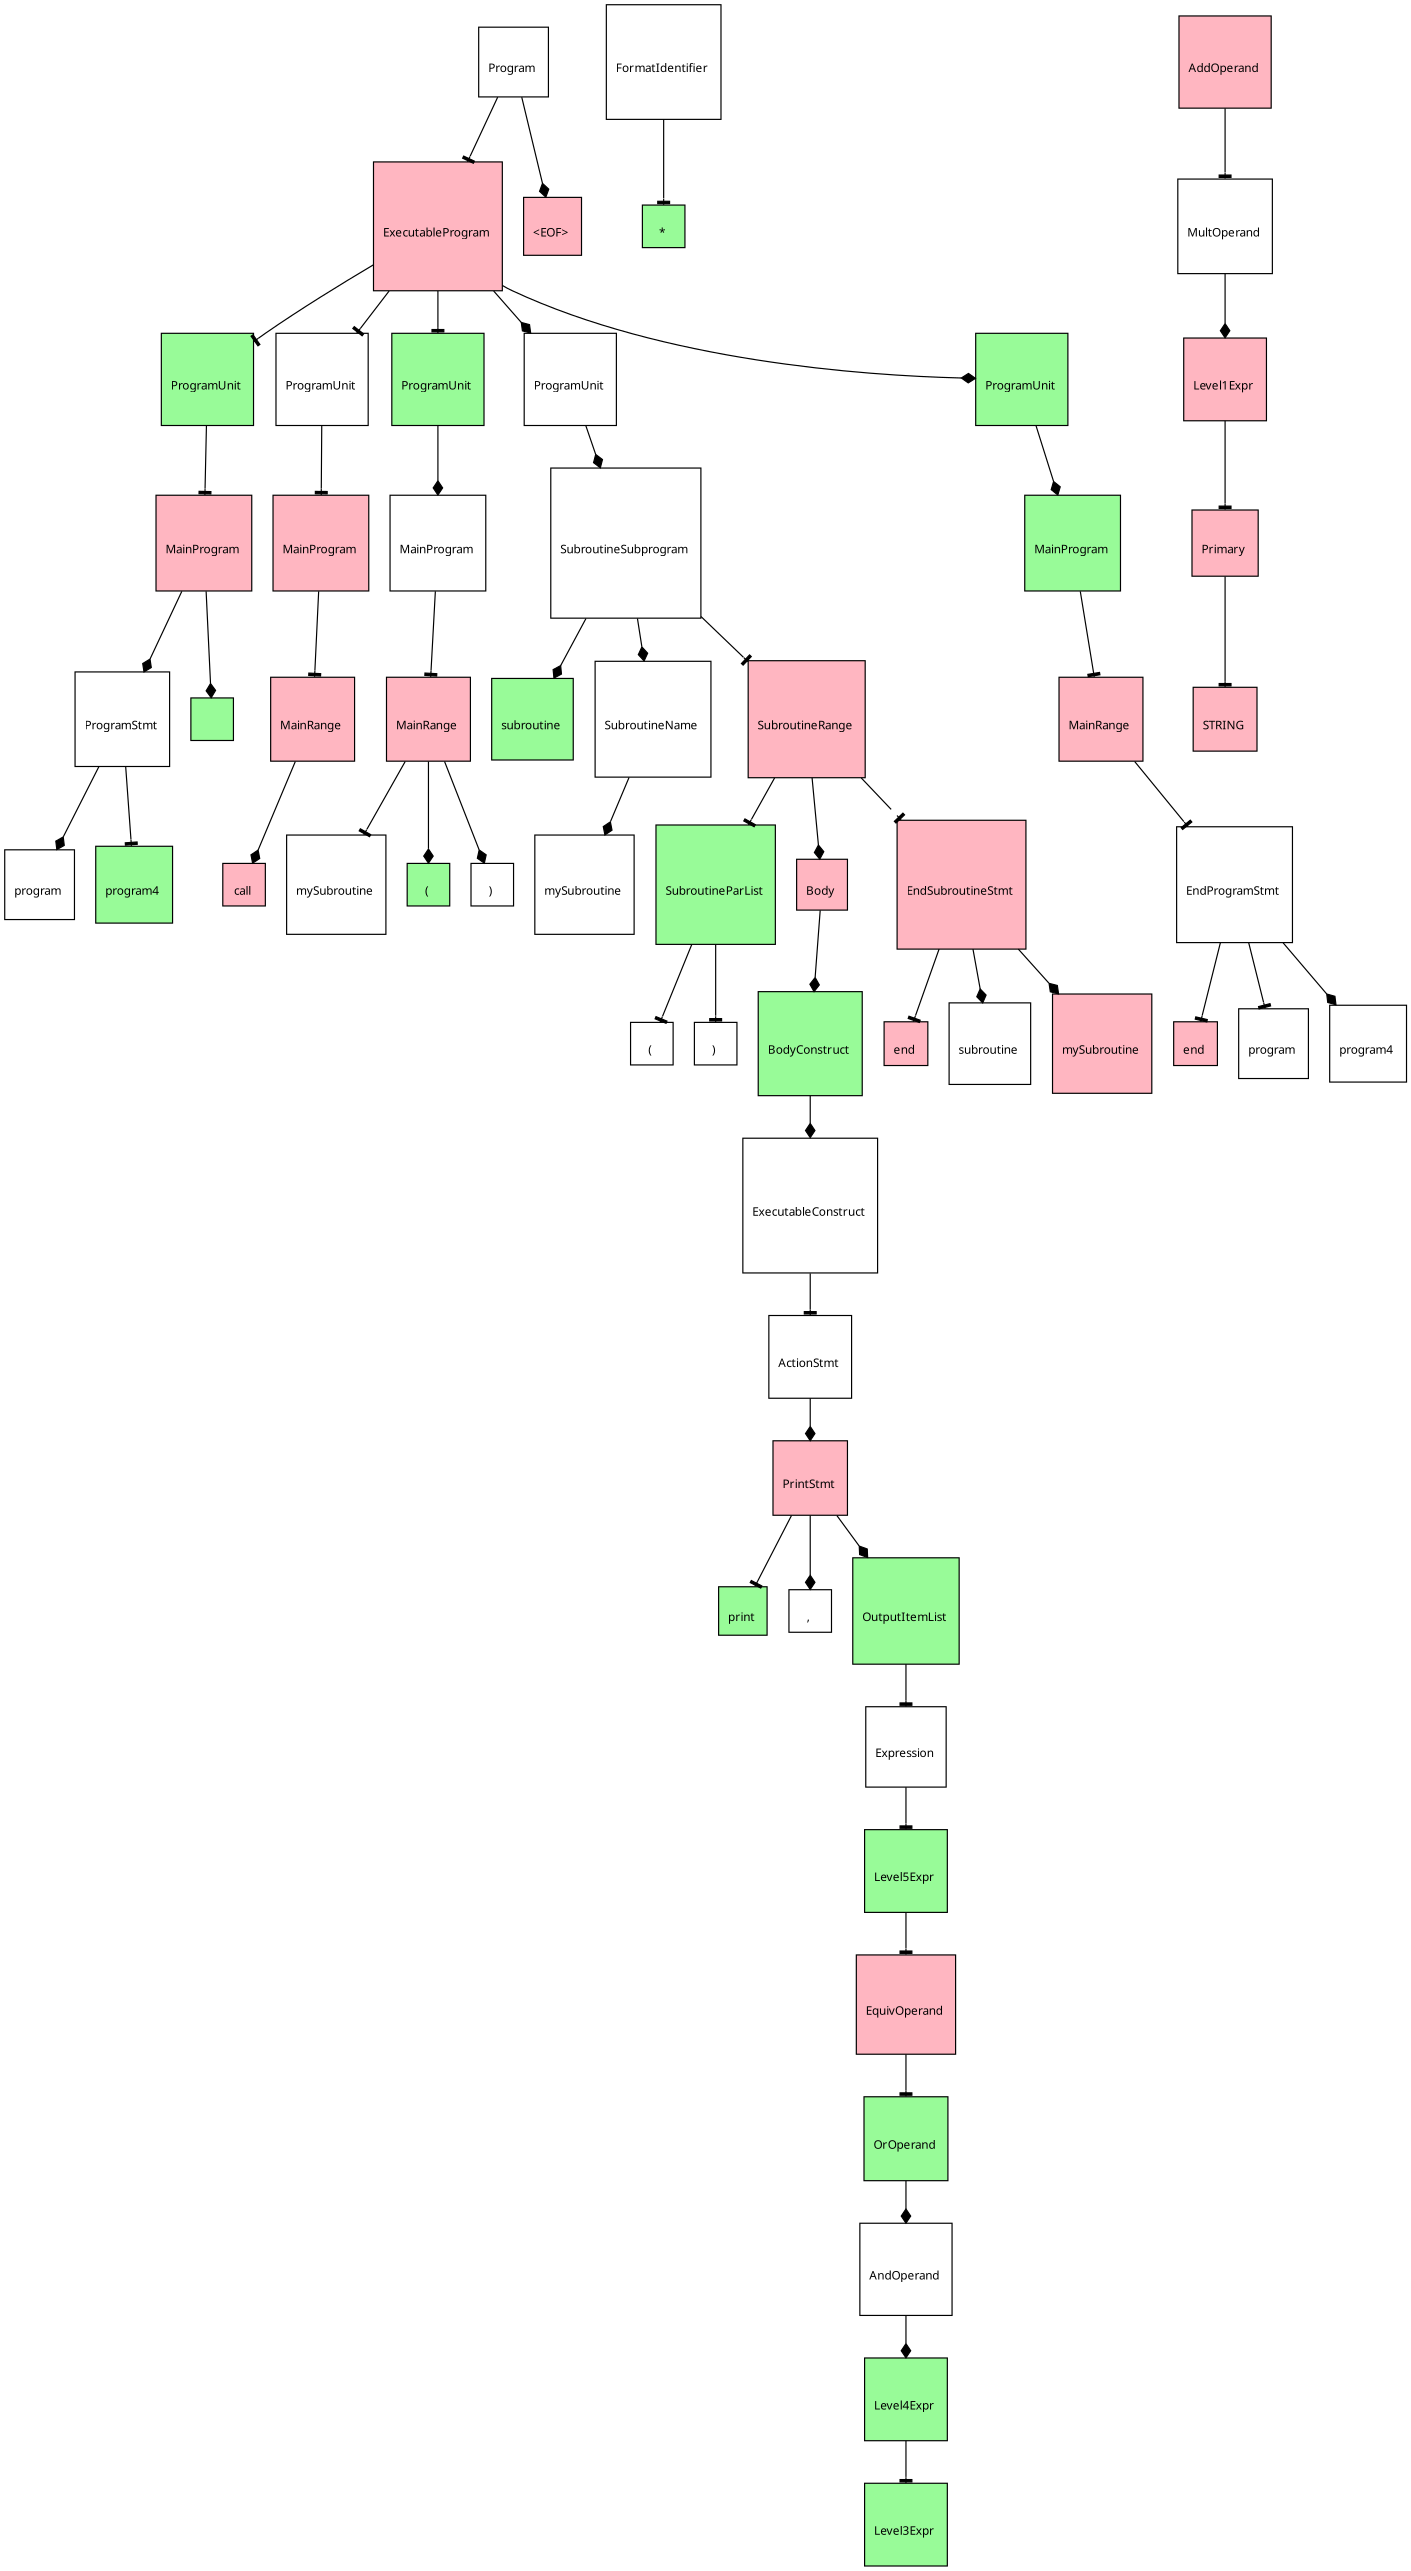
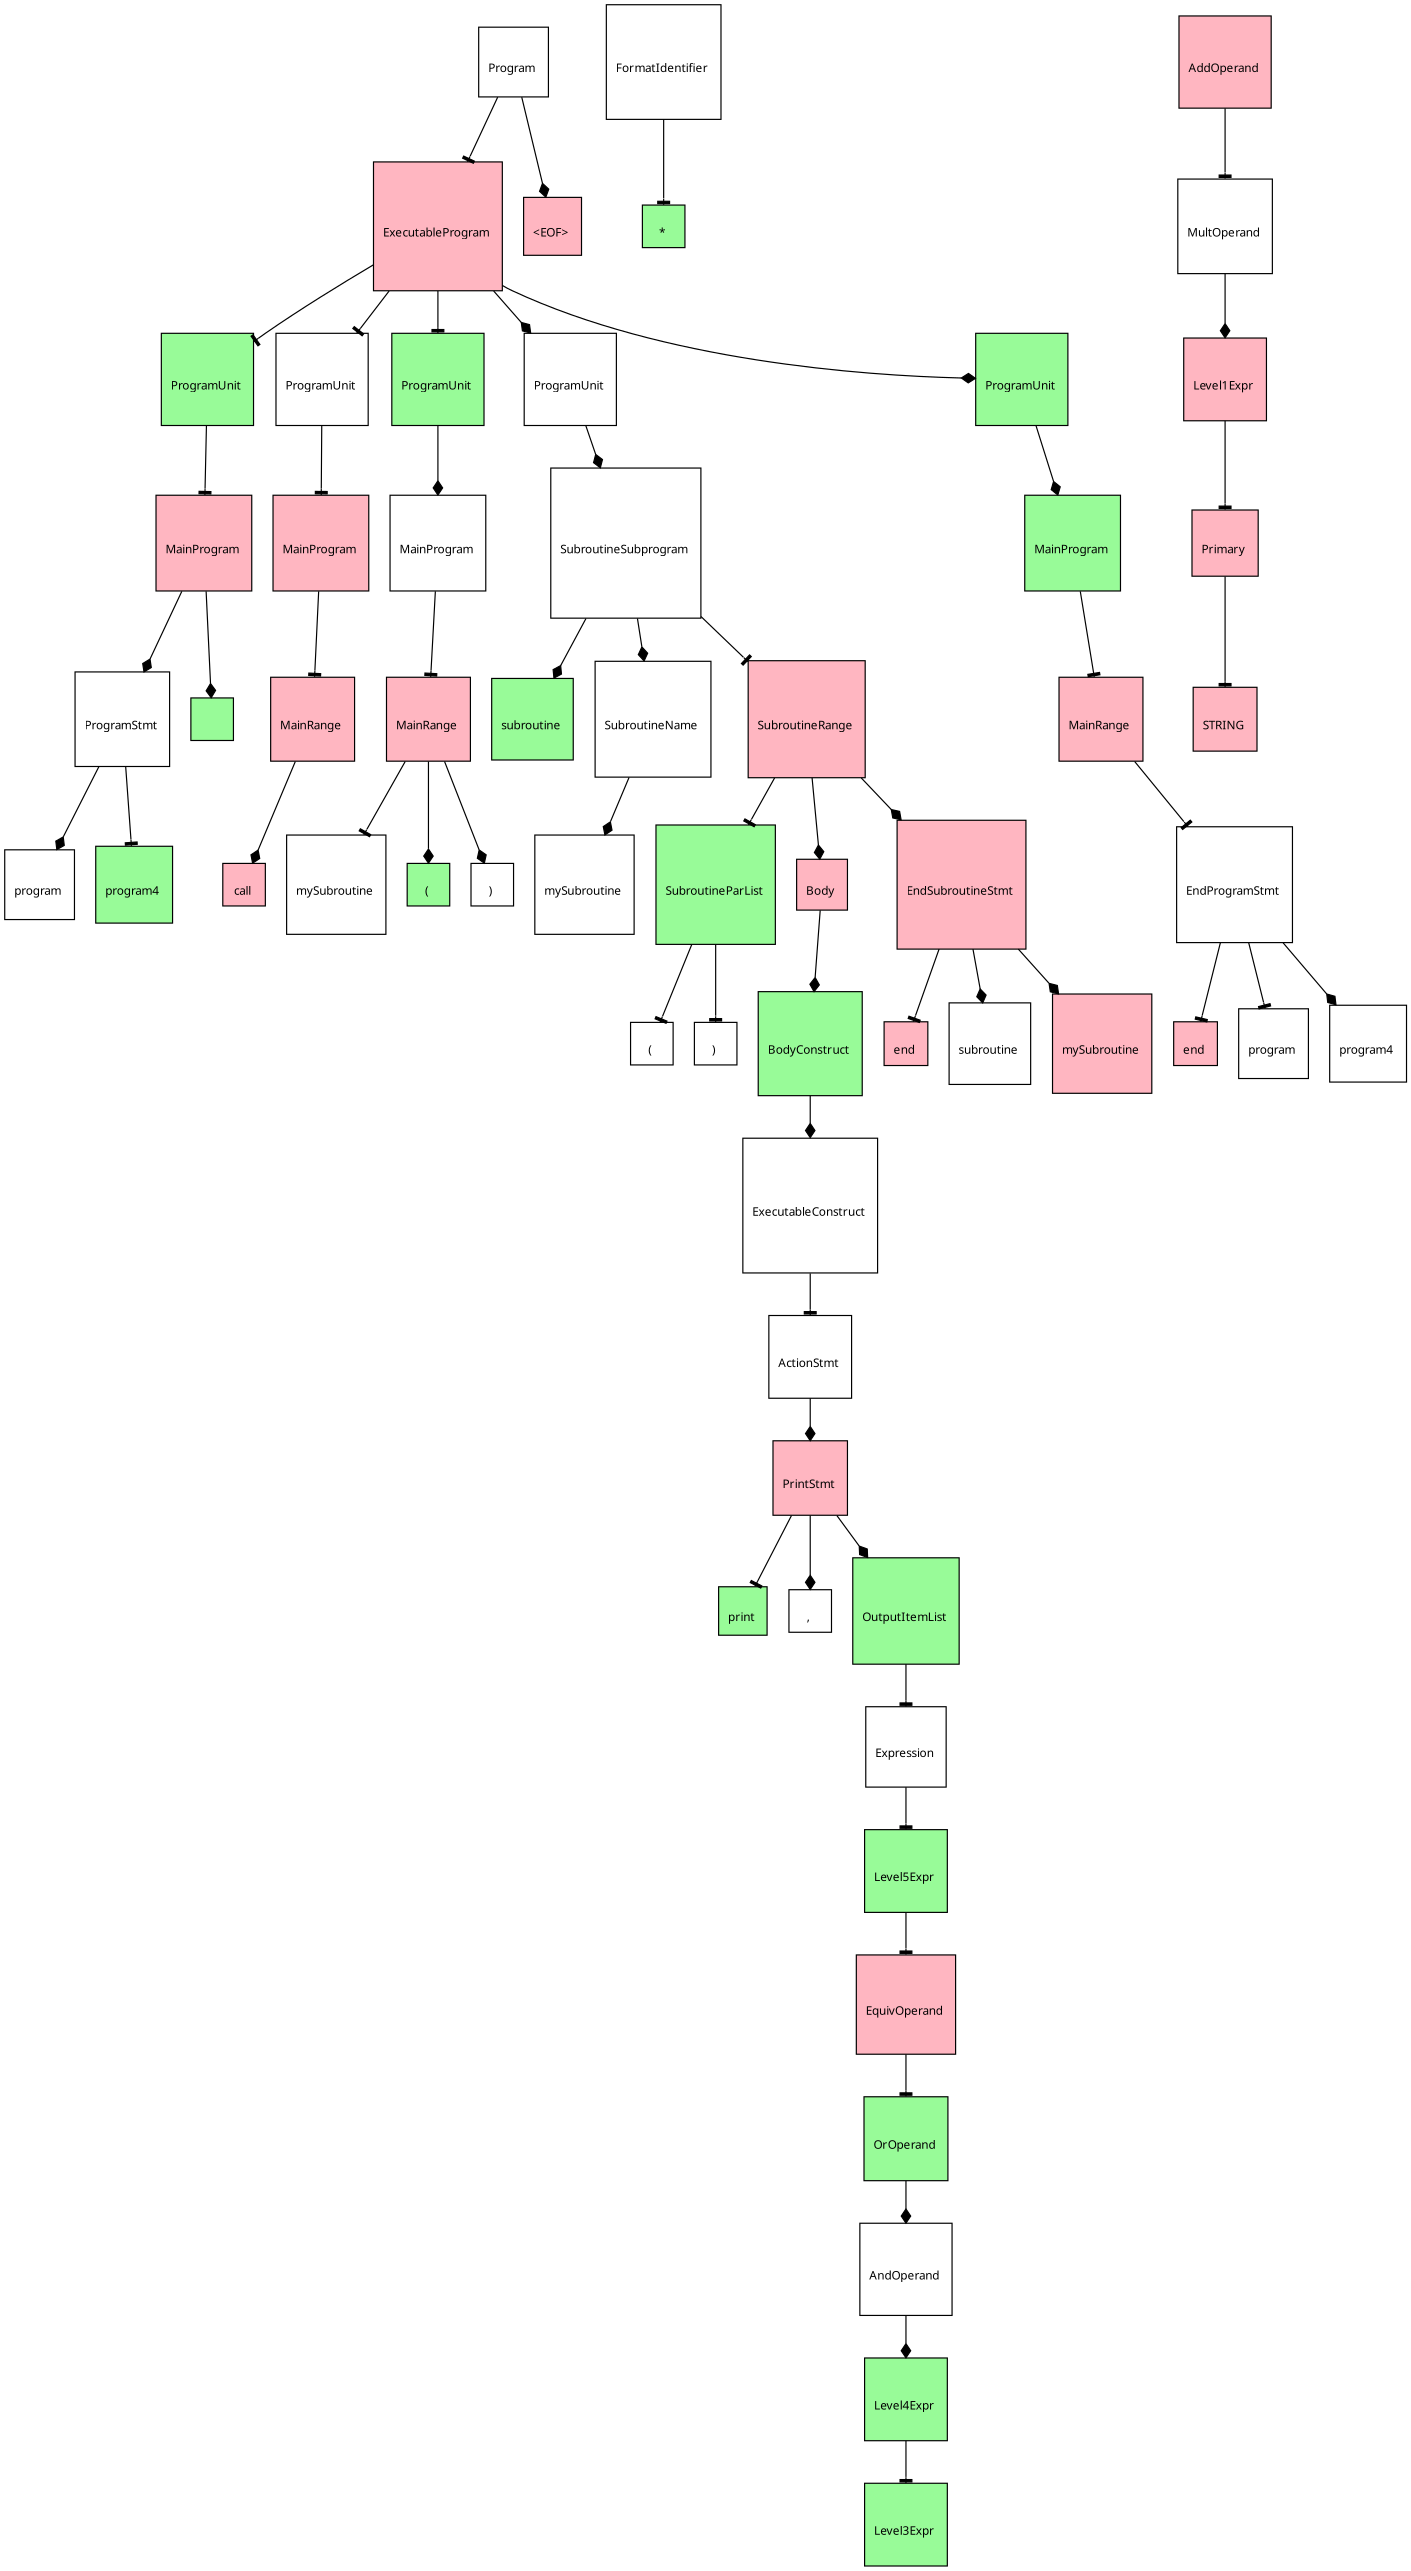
(876, 794) -> (876, 794)
